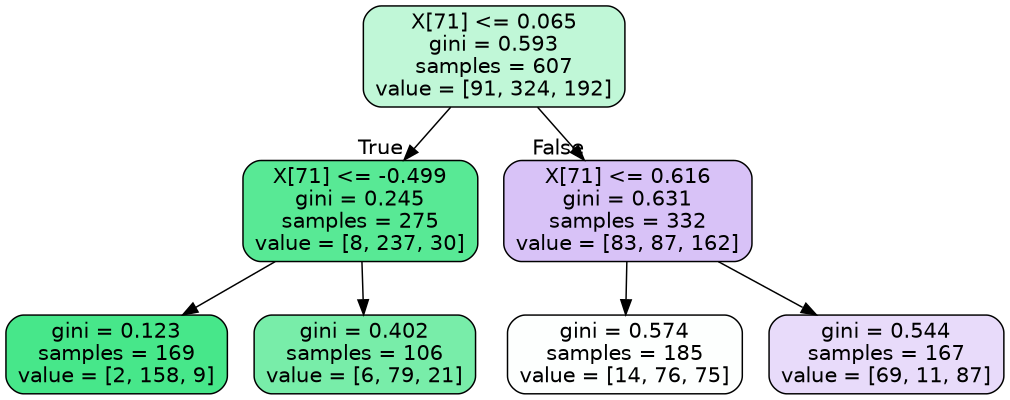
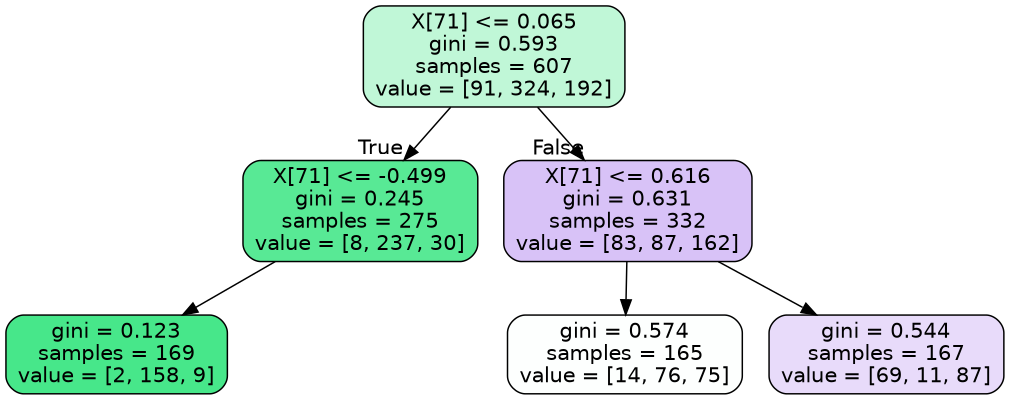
(365, 354) -> none
(625, 354) -> (625, 354)
